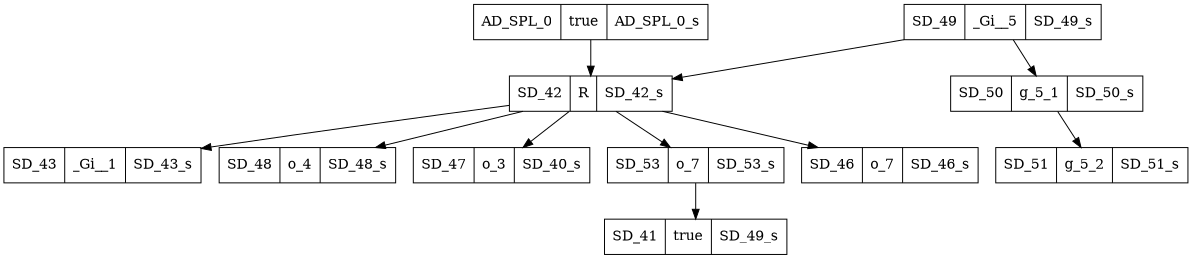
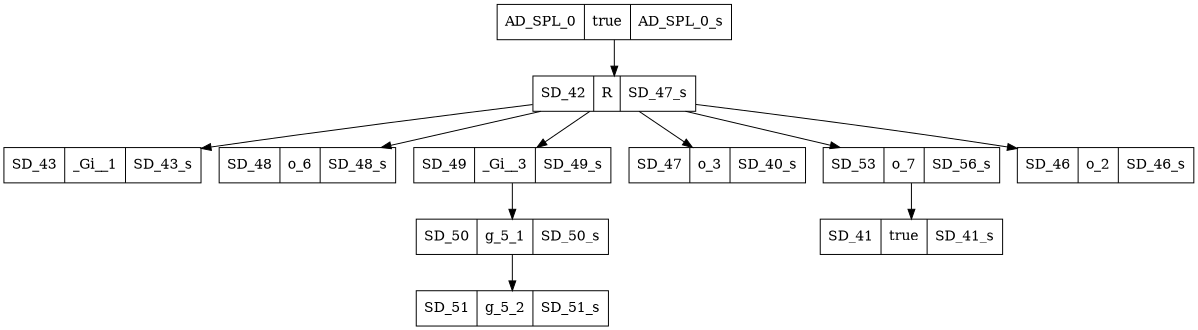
(995, 22) -> (505, 165)
(793, 58) -> (568, 127)
(634, 93) -> (658, 93)
(300, 165) -> (300, 165)
(746, 165) -> (962, 165)
(882, 165) -> (1098, 165)
(749, 236) -> (965, 236)
